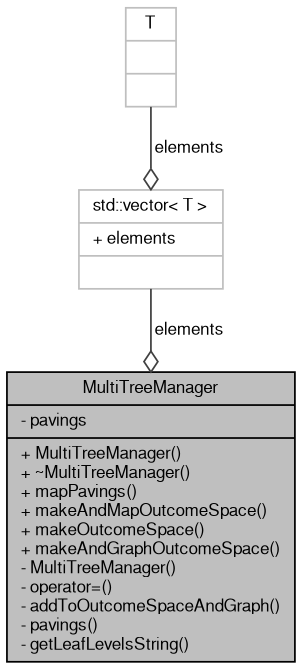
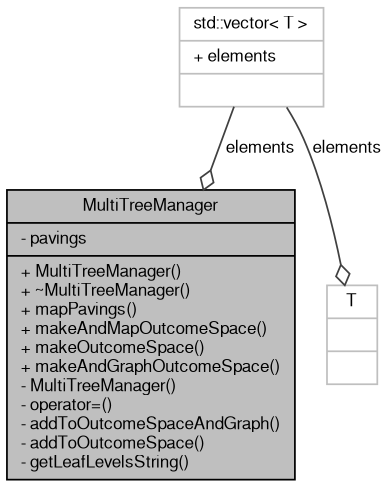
(151, 138) -> (320, 184)
(60, 625) -> (113, 443)
